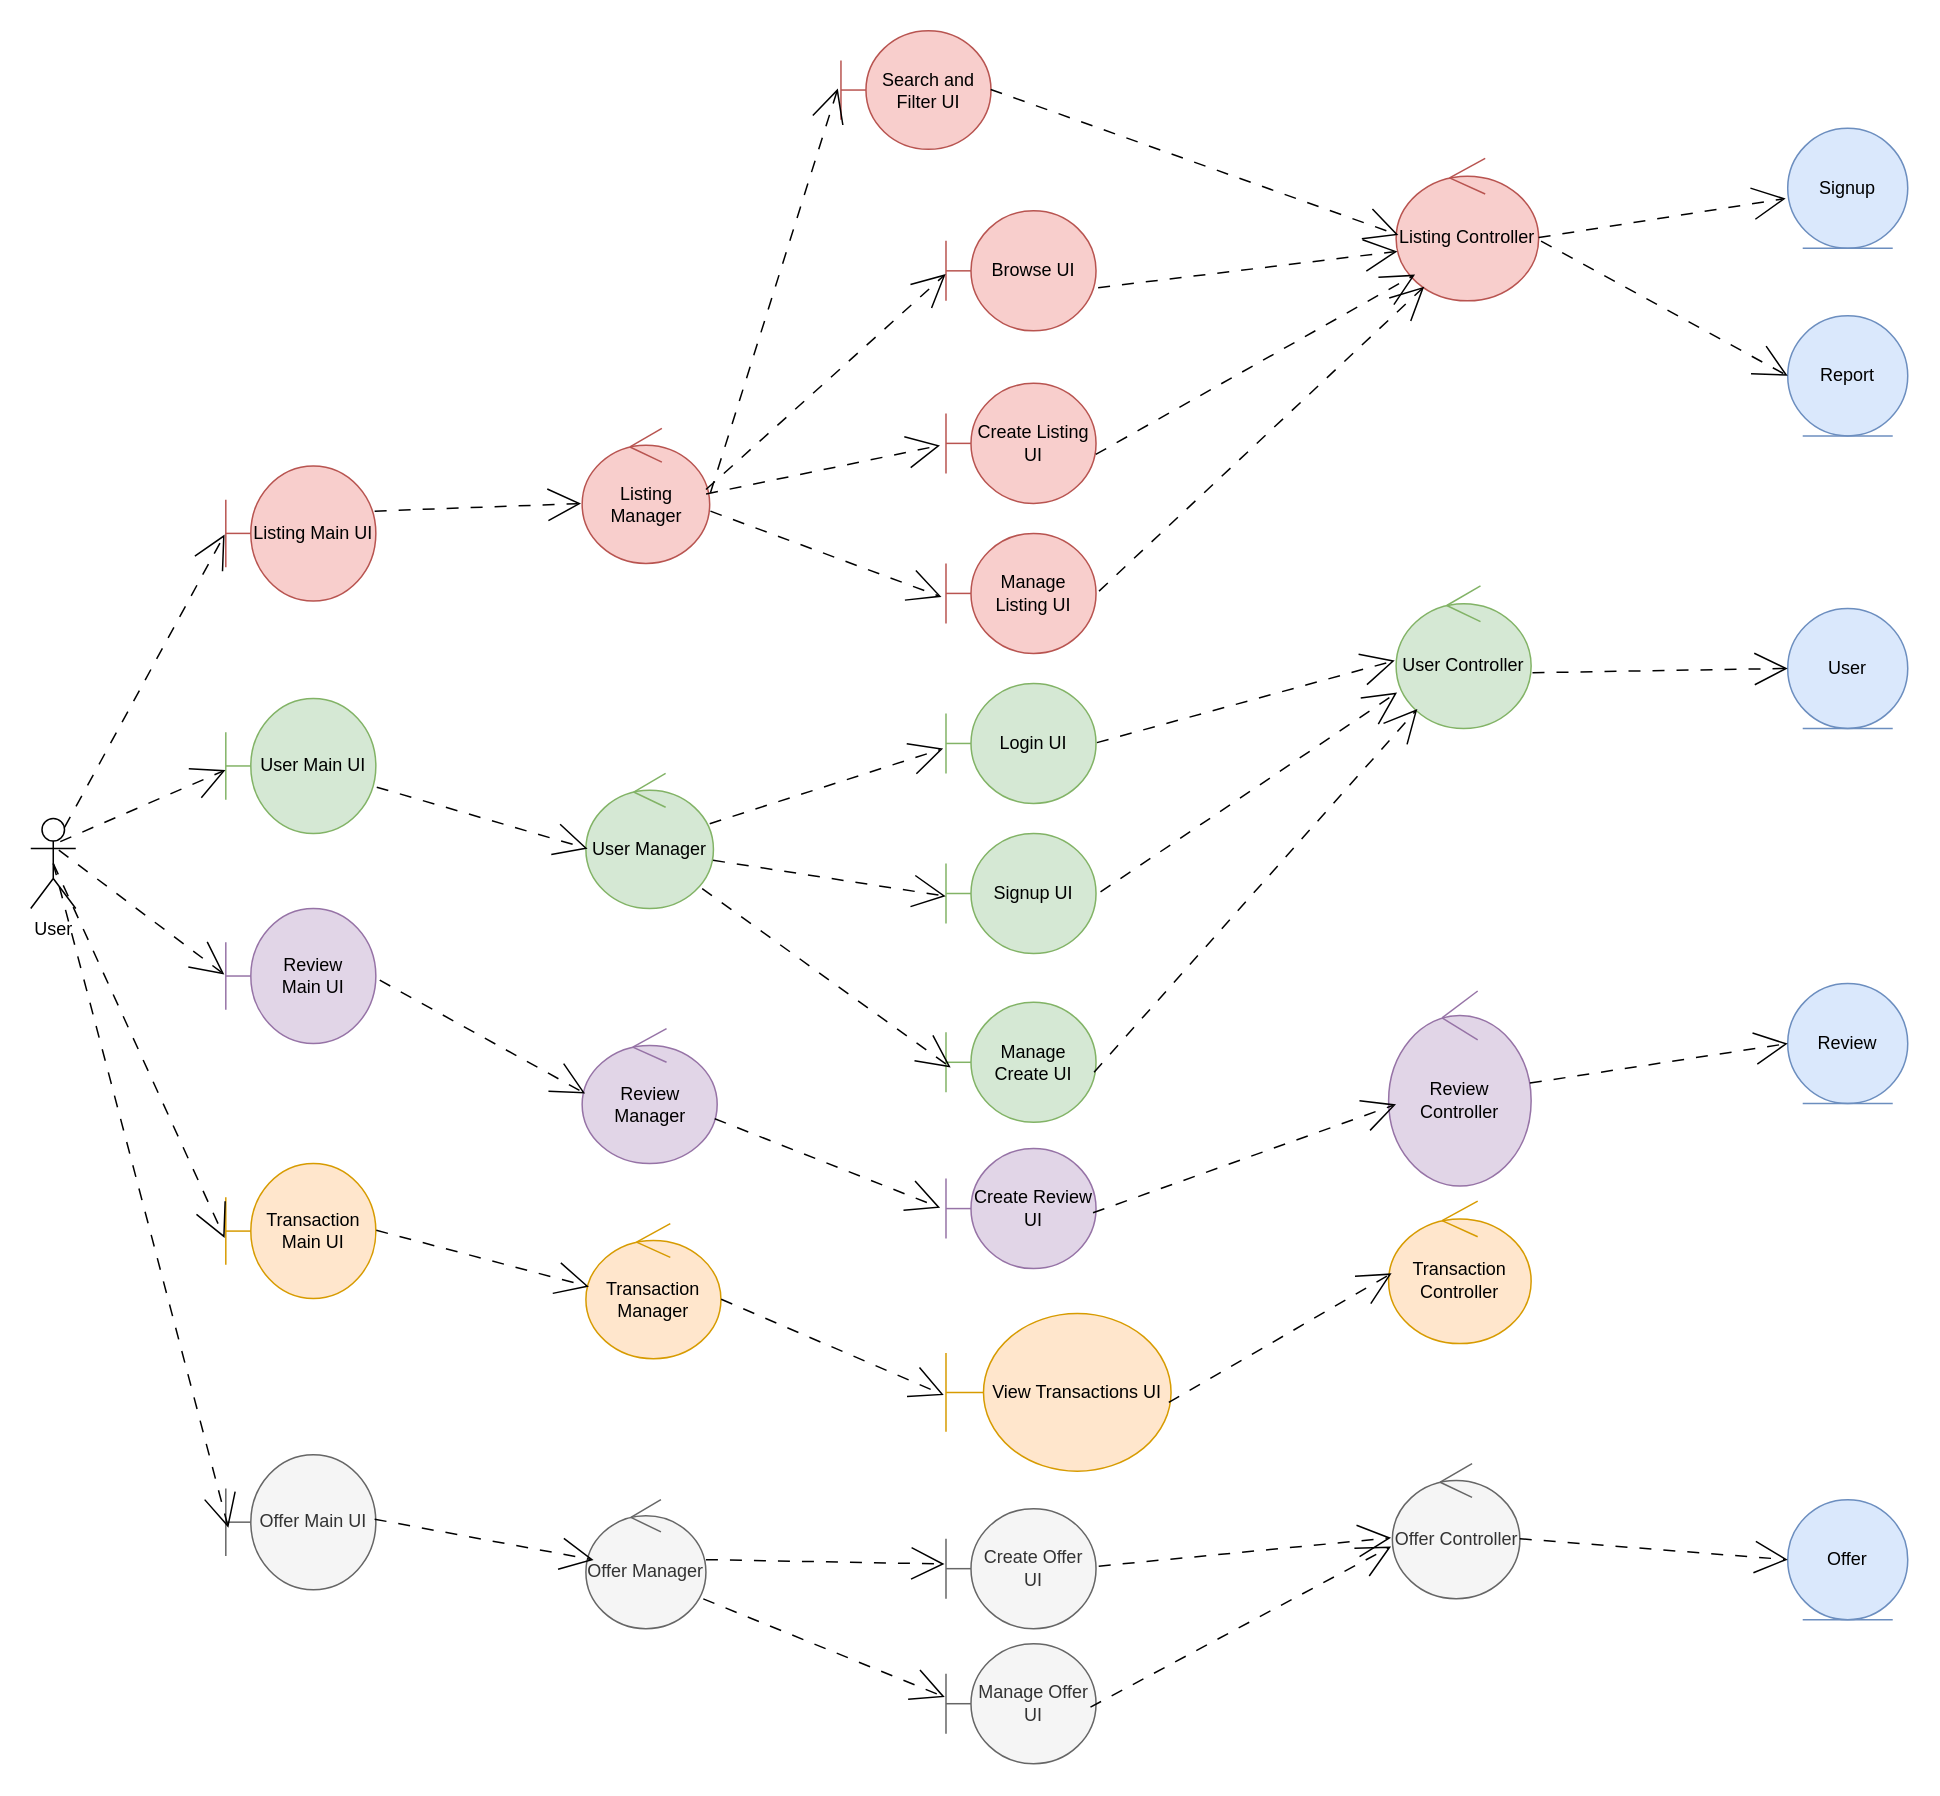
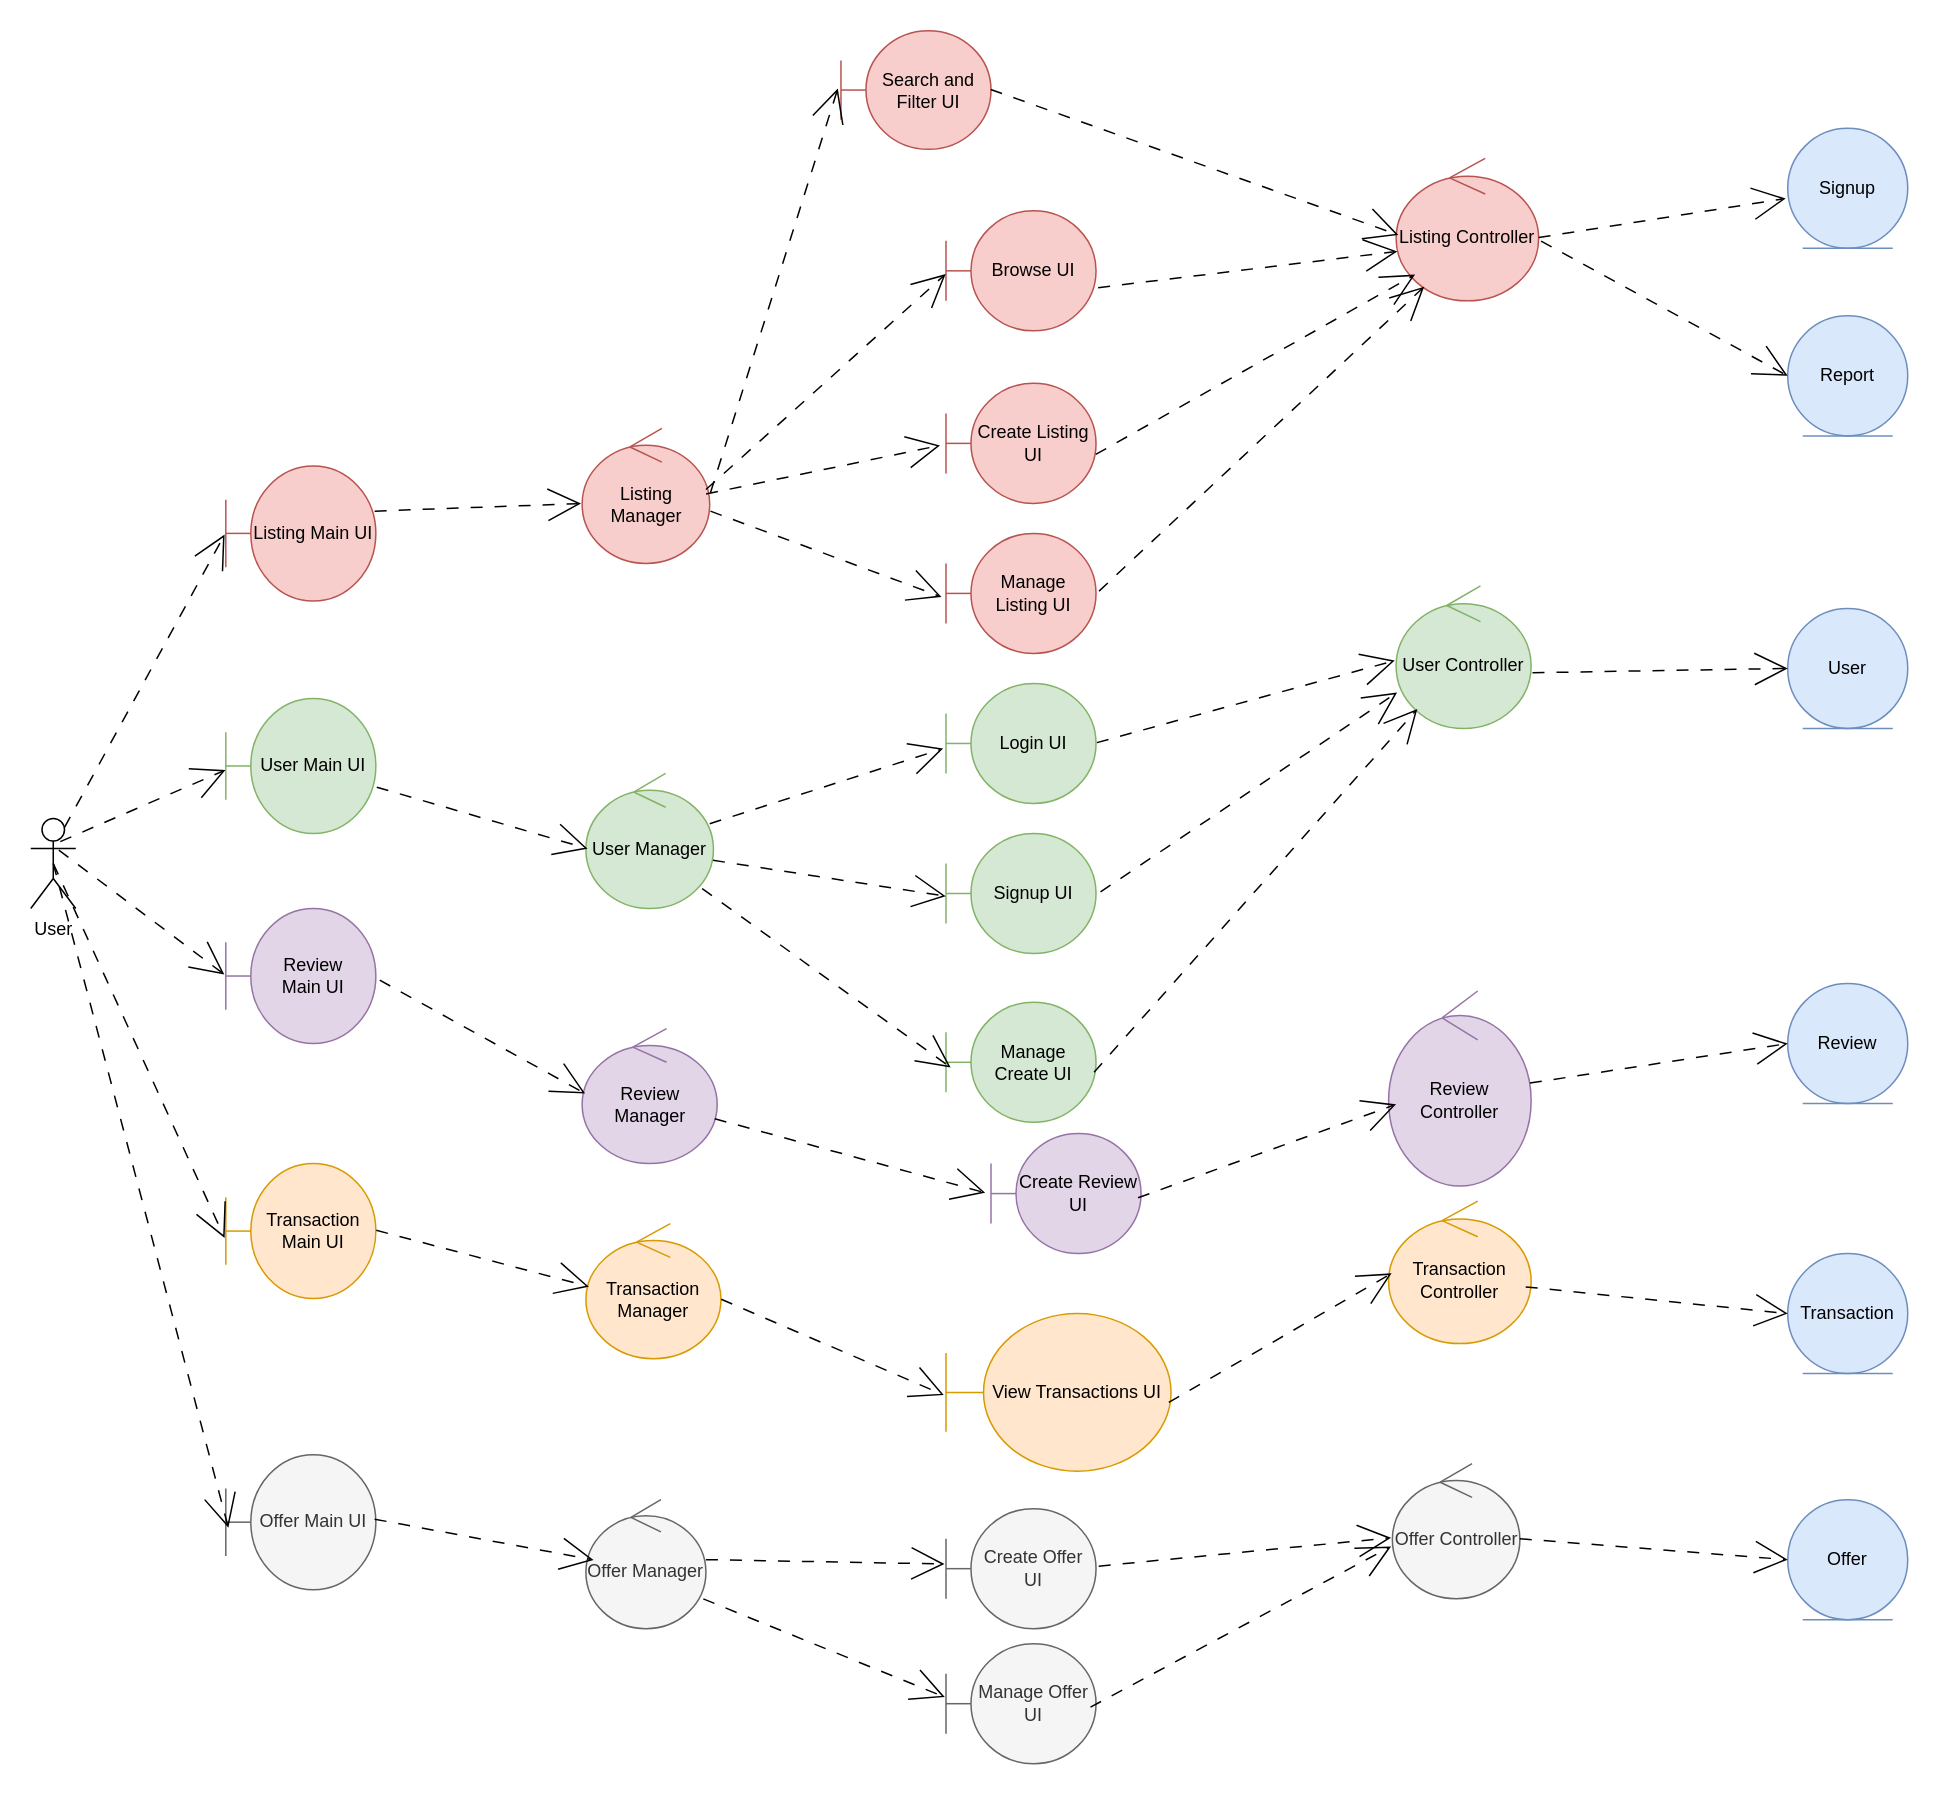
(1021, 1208) -> (1066, 1193)
none -> (1773, 1312)
none -> (1847, 1313)
